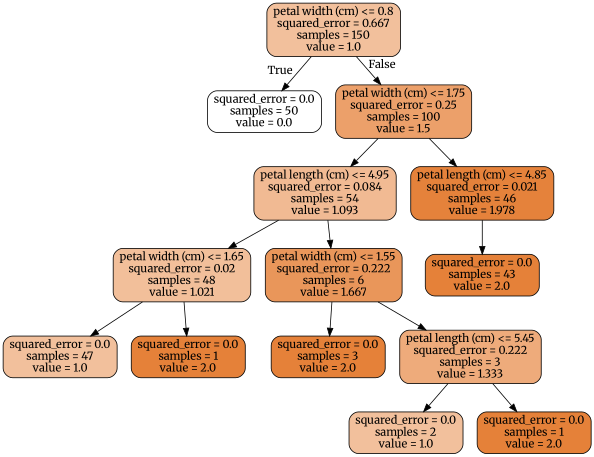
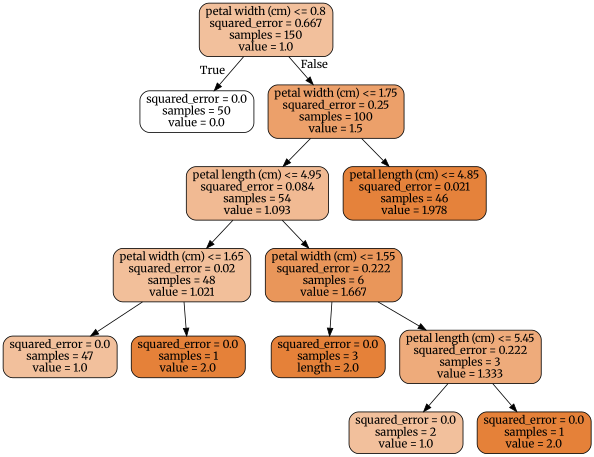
(482, 275) -> none
(328, 357) -> (328, 357)
